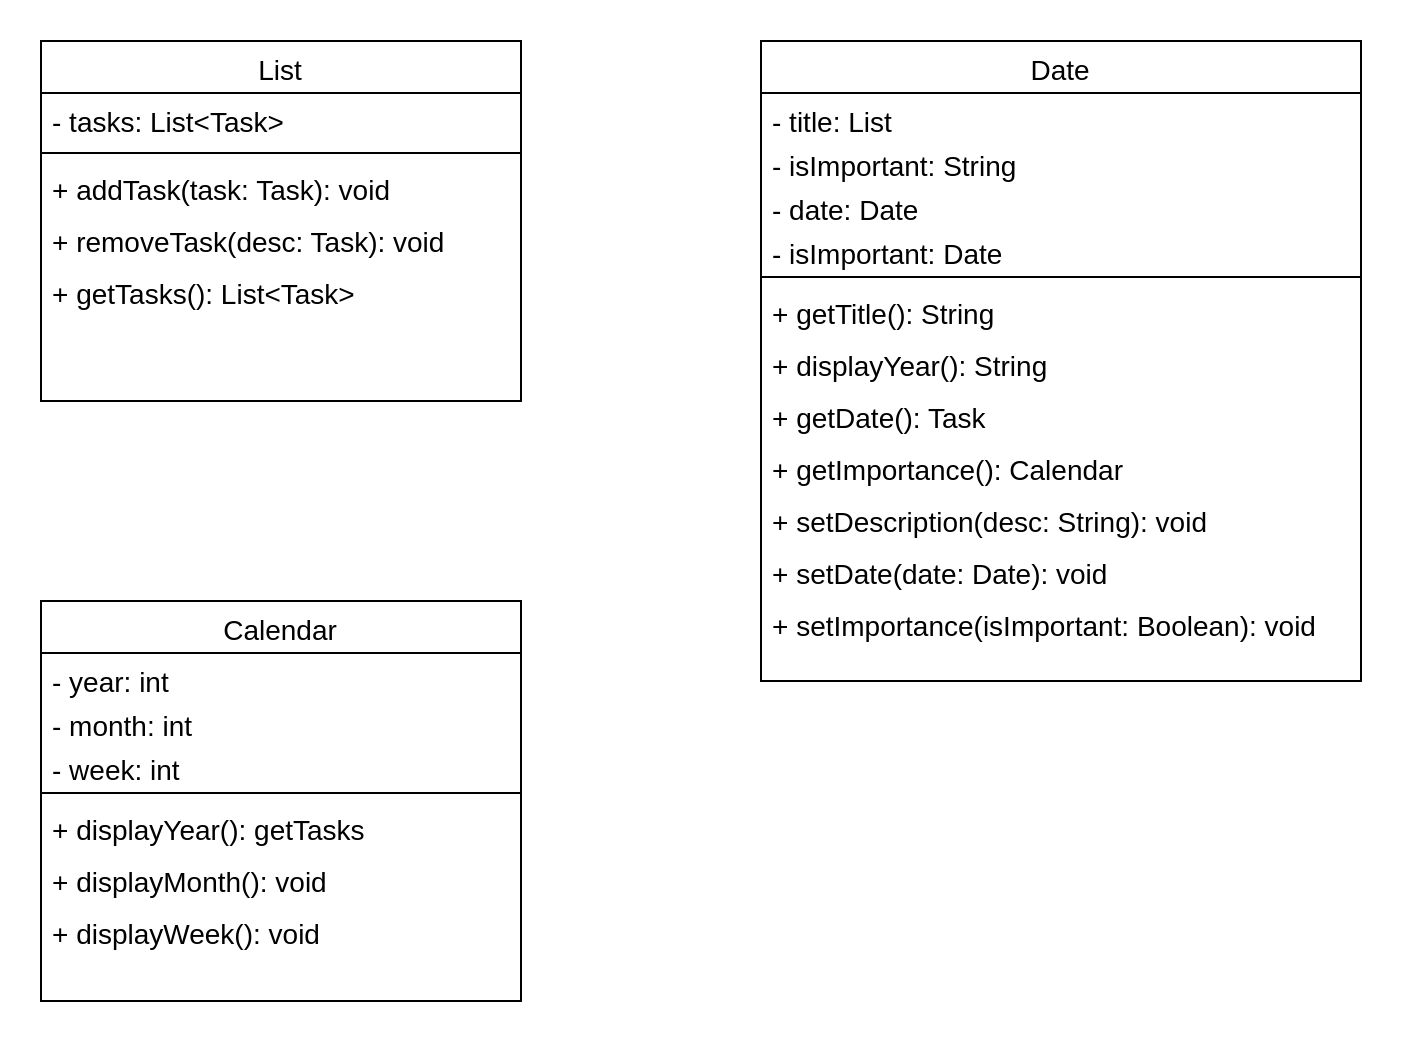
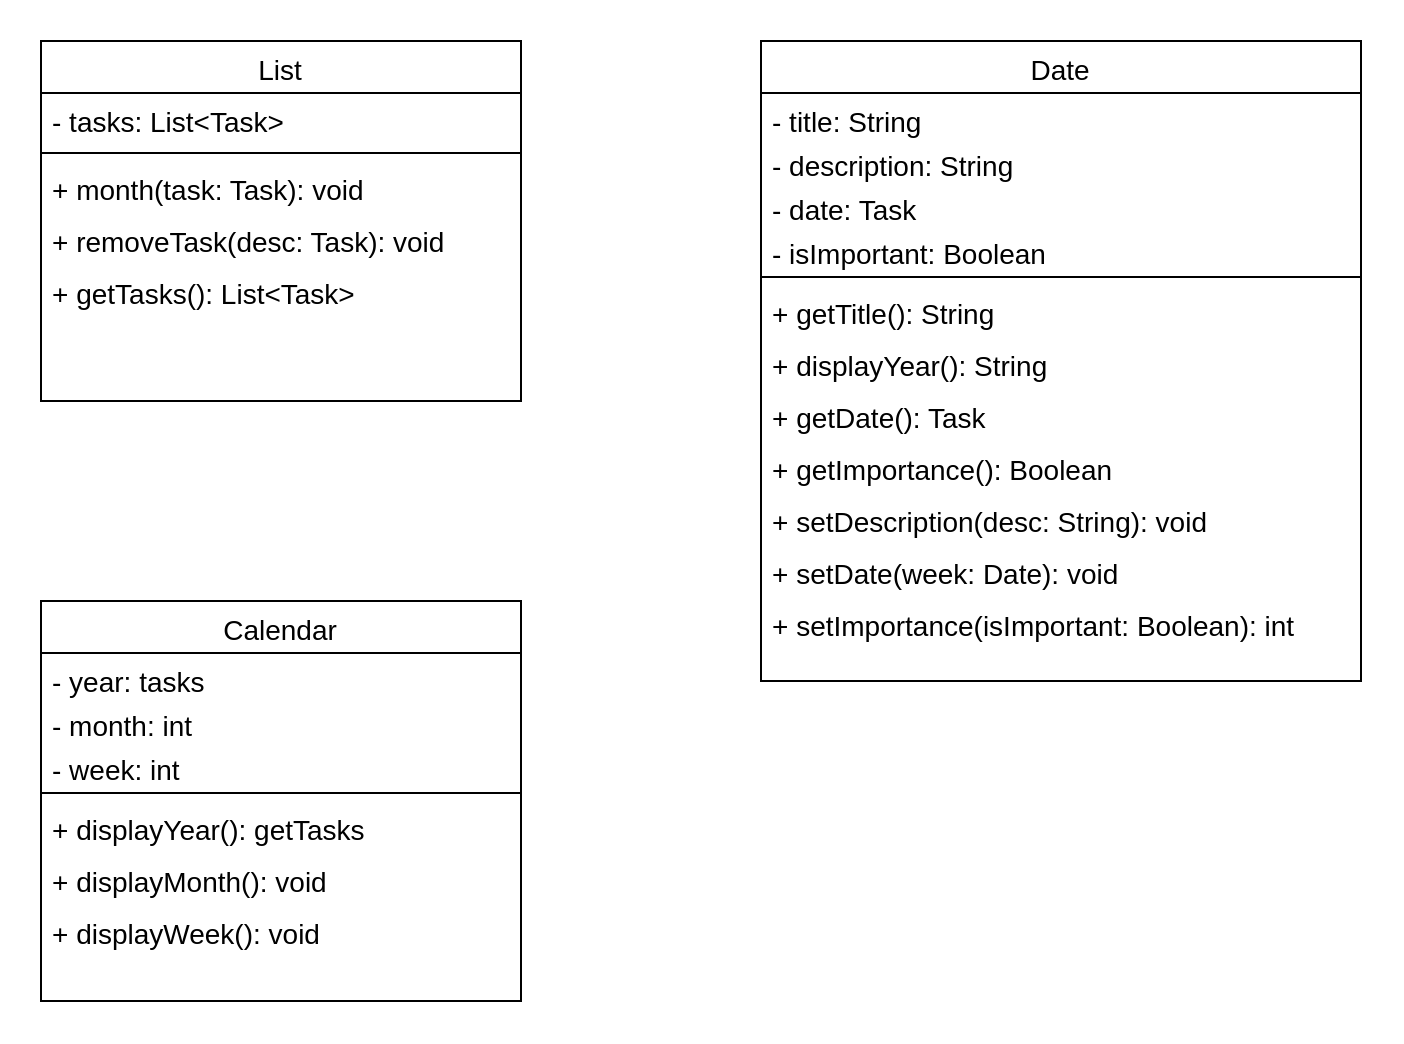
(852, 123) -> (868, 123)
(918, 167) -> (915, 167)
(242, 191) -> (226, 191)
(855, 211) -> (855, 211)
(906, 255) -> (926, 255)
(969, 471) -> (961, 471)
(962, 575) -> (962, 575)
(1080, 627) -> (1072, 627)
(124, 683) -> (143, 683)
